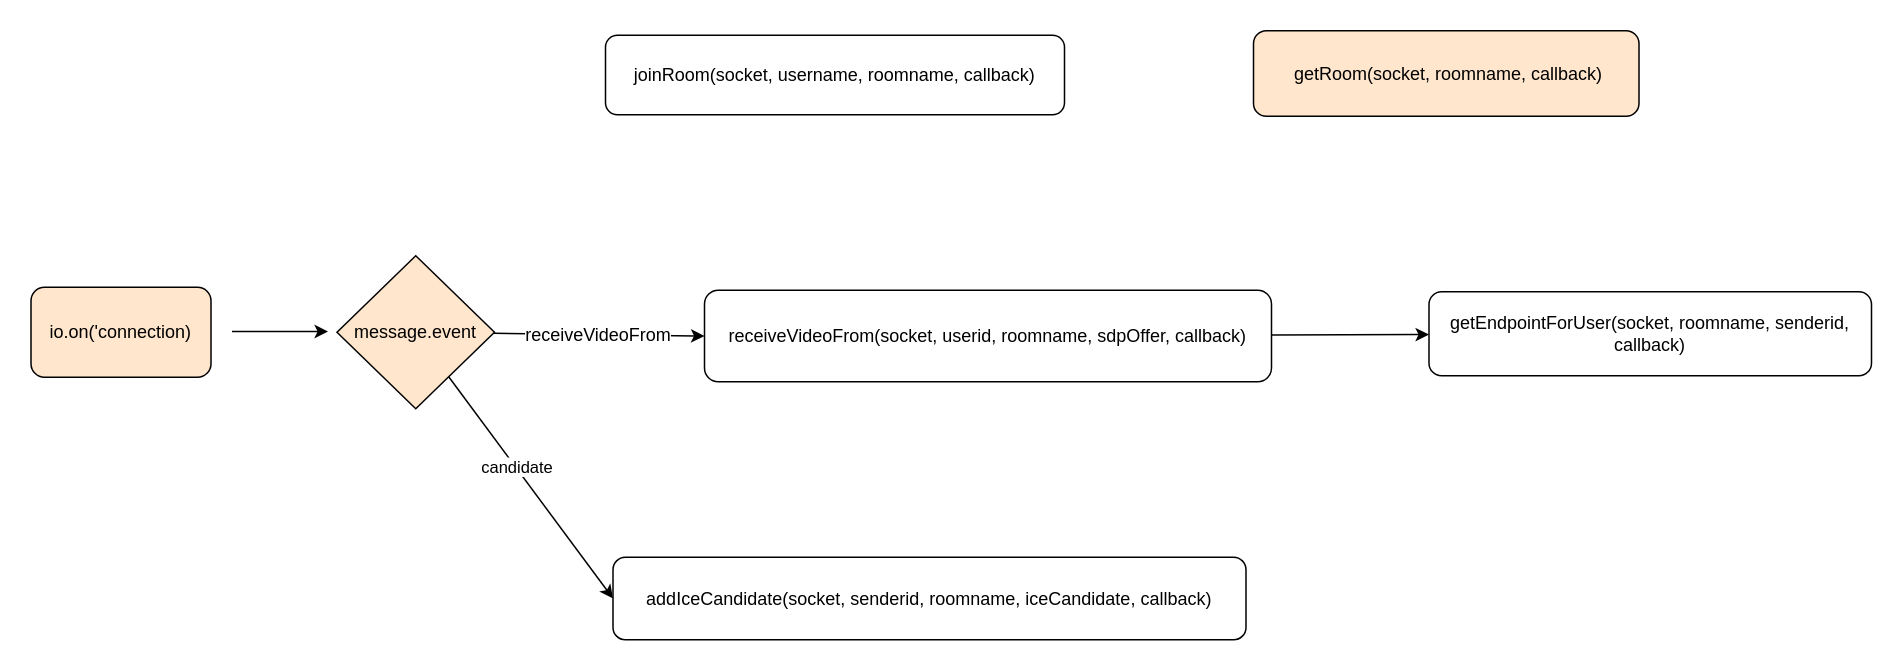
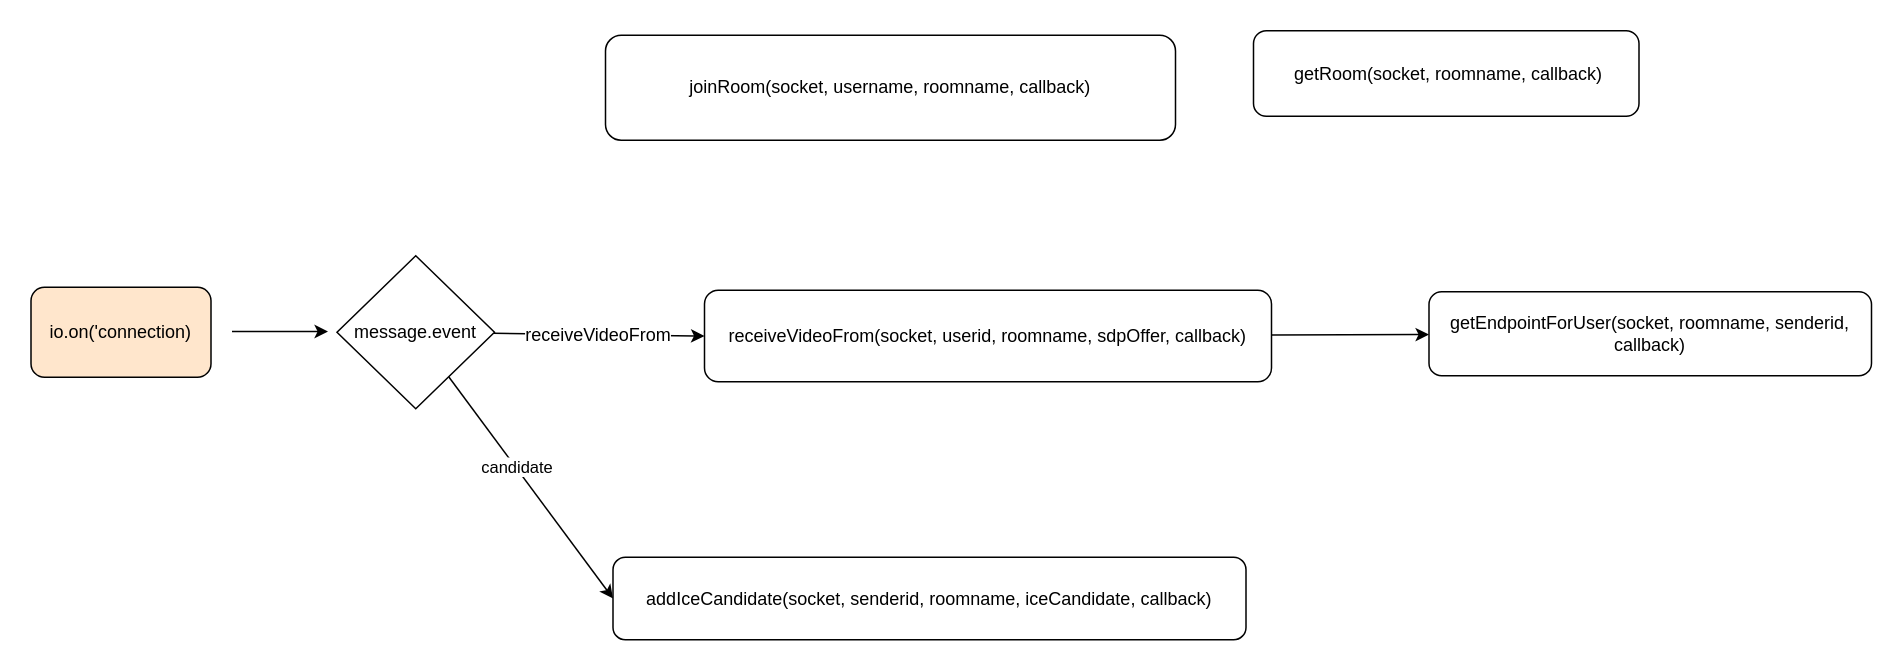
(1446, 74) -> (1446, 74)
(835, 75) -> (890, 88)
(416, 332) -> (416, 332)
